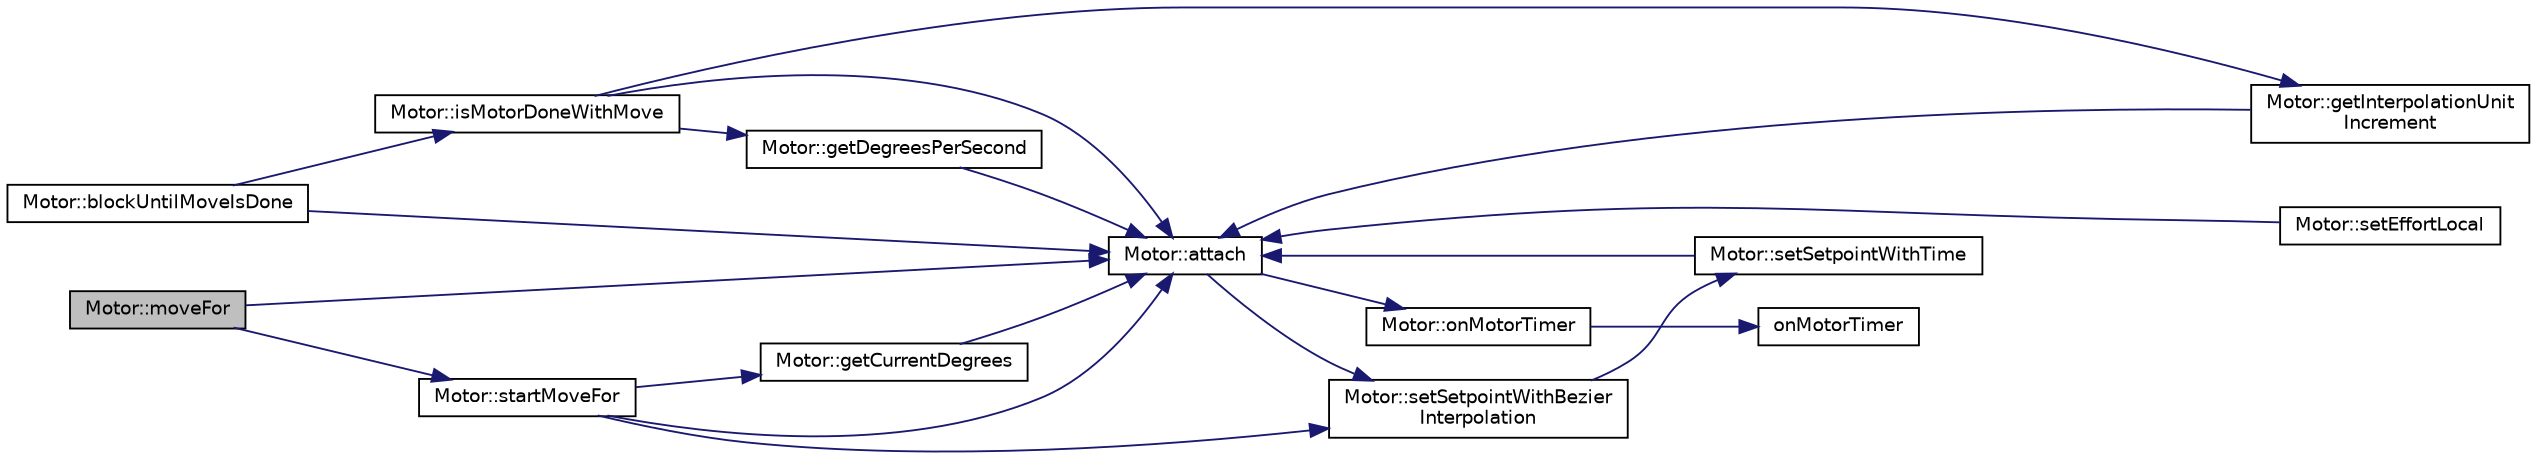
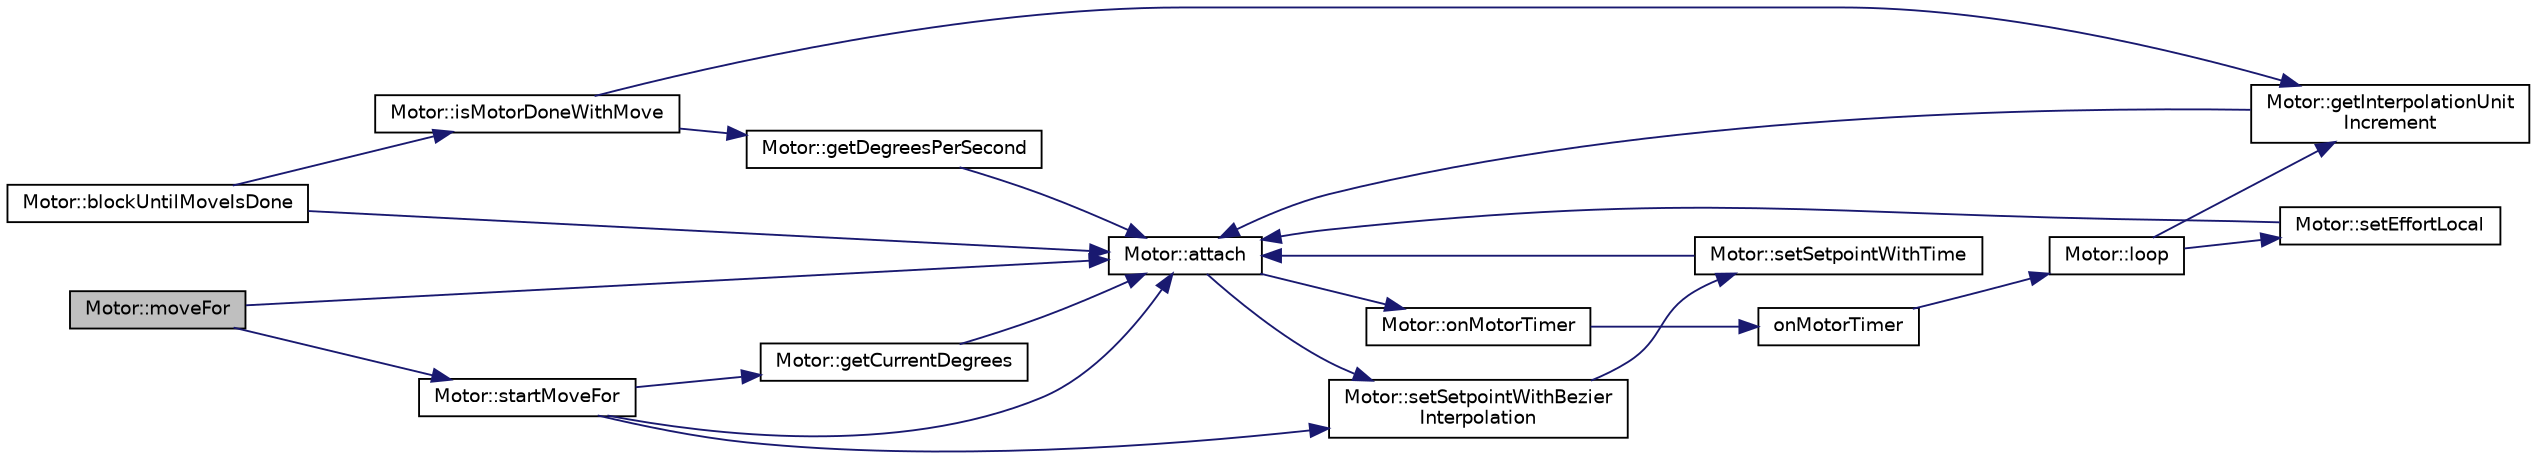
(908, 81) -> none
none -> (2117, 256)
